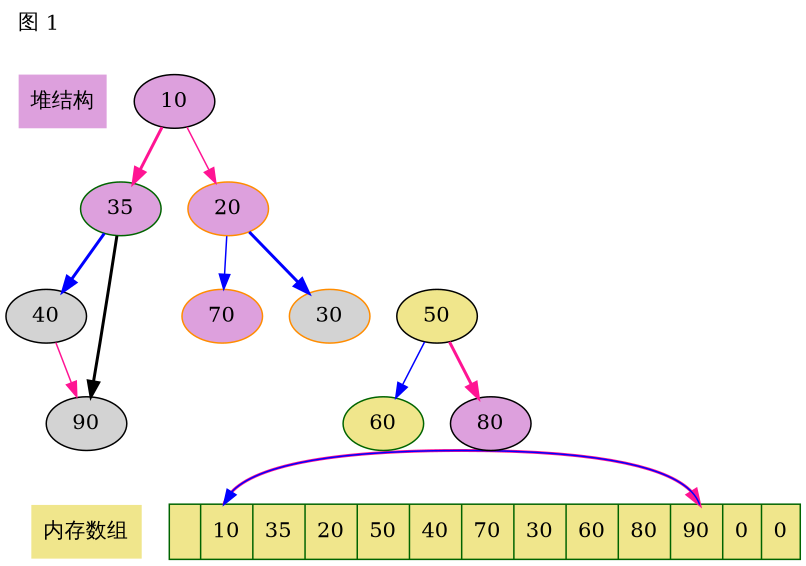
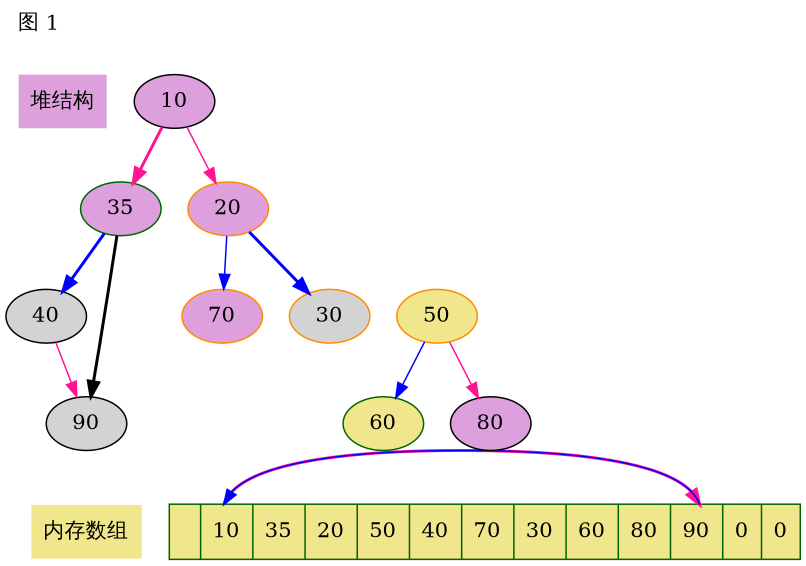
(437, 316) -> (437, 316)
(460, 363) -> (460, 363)
